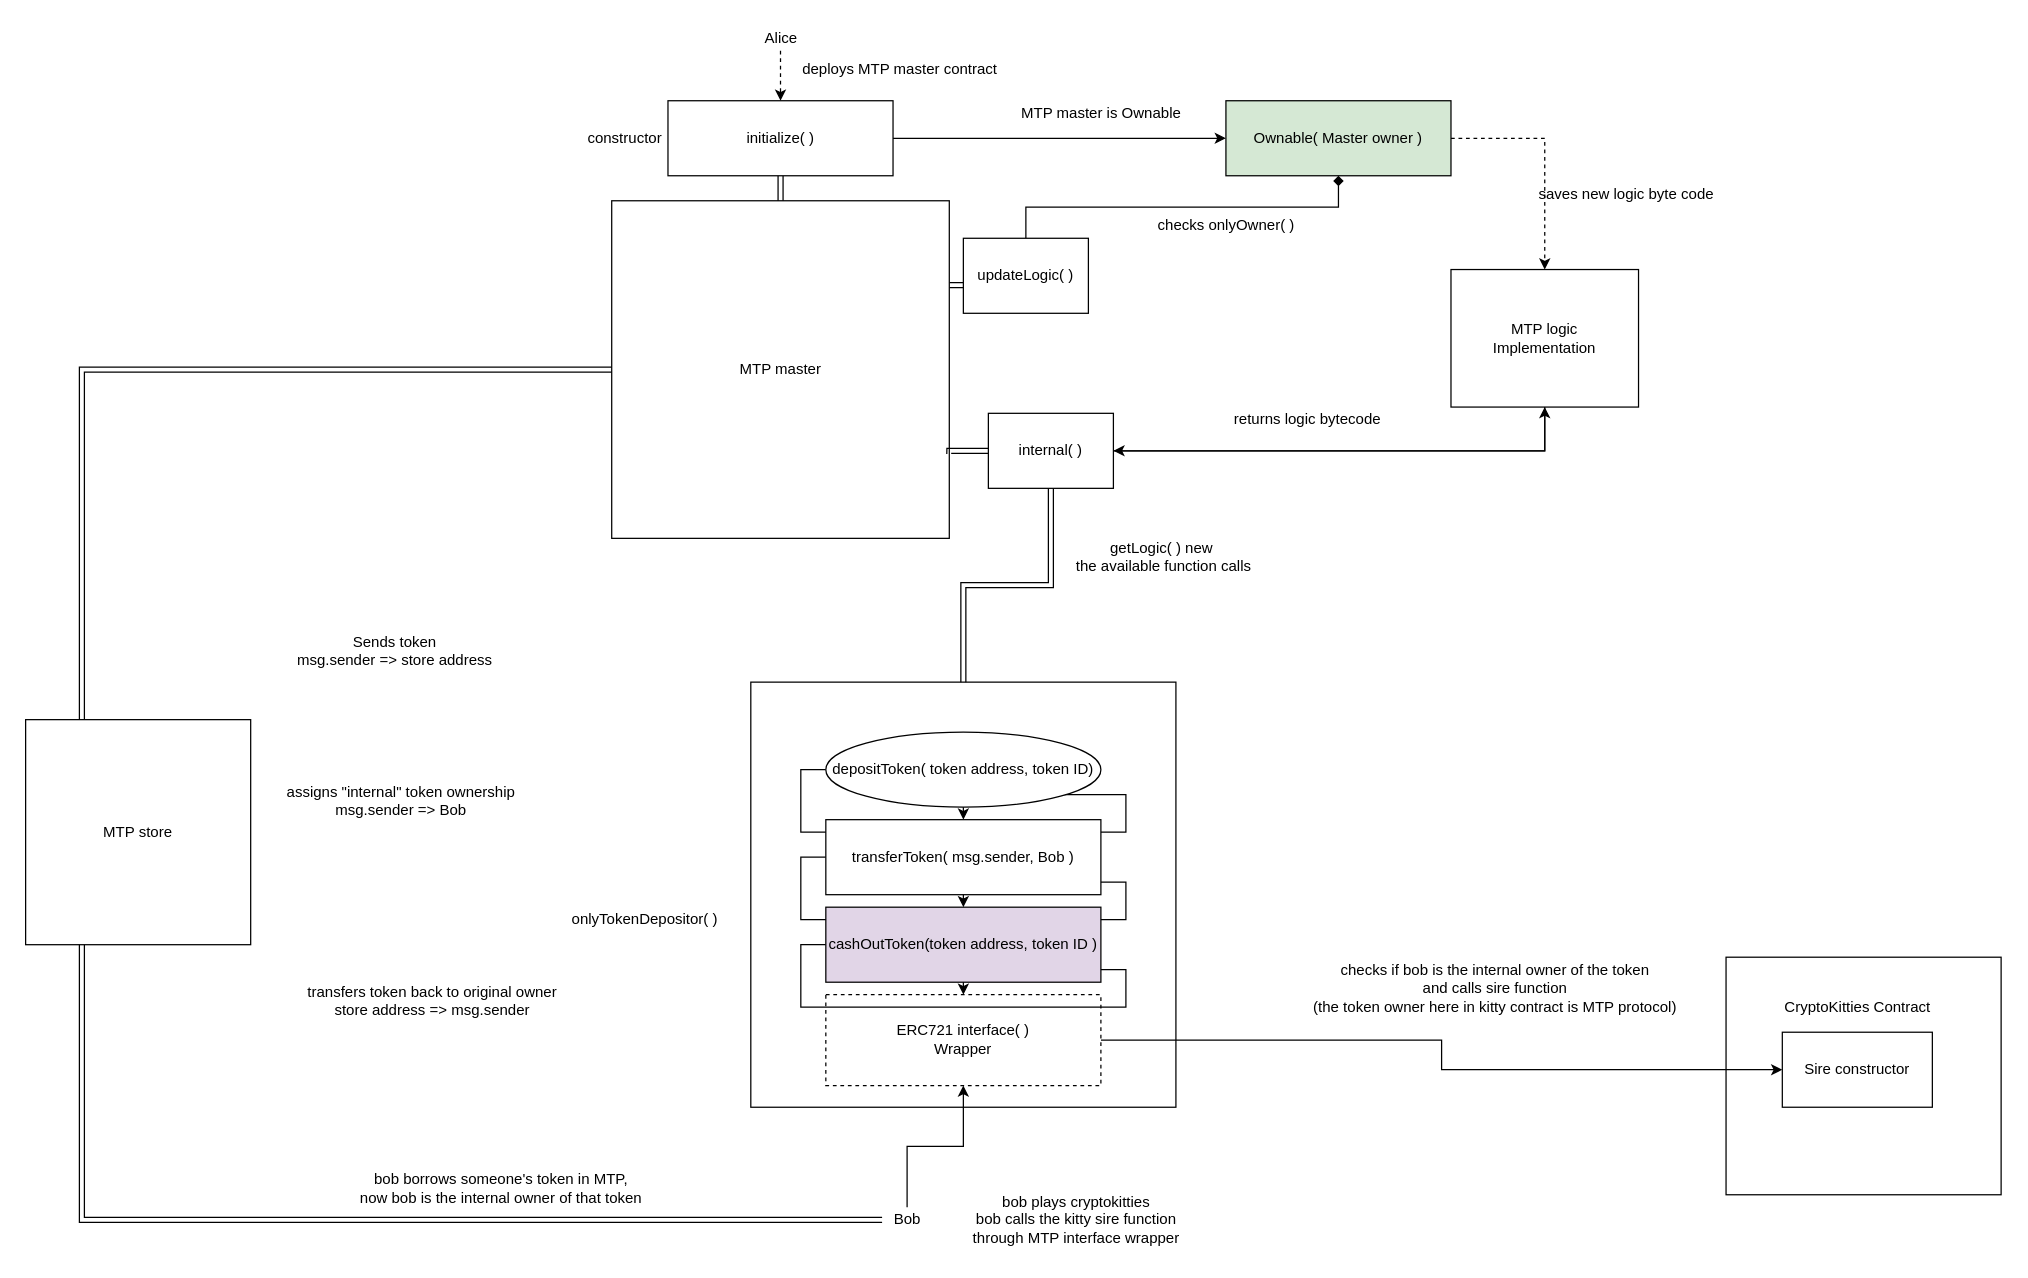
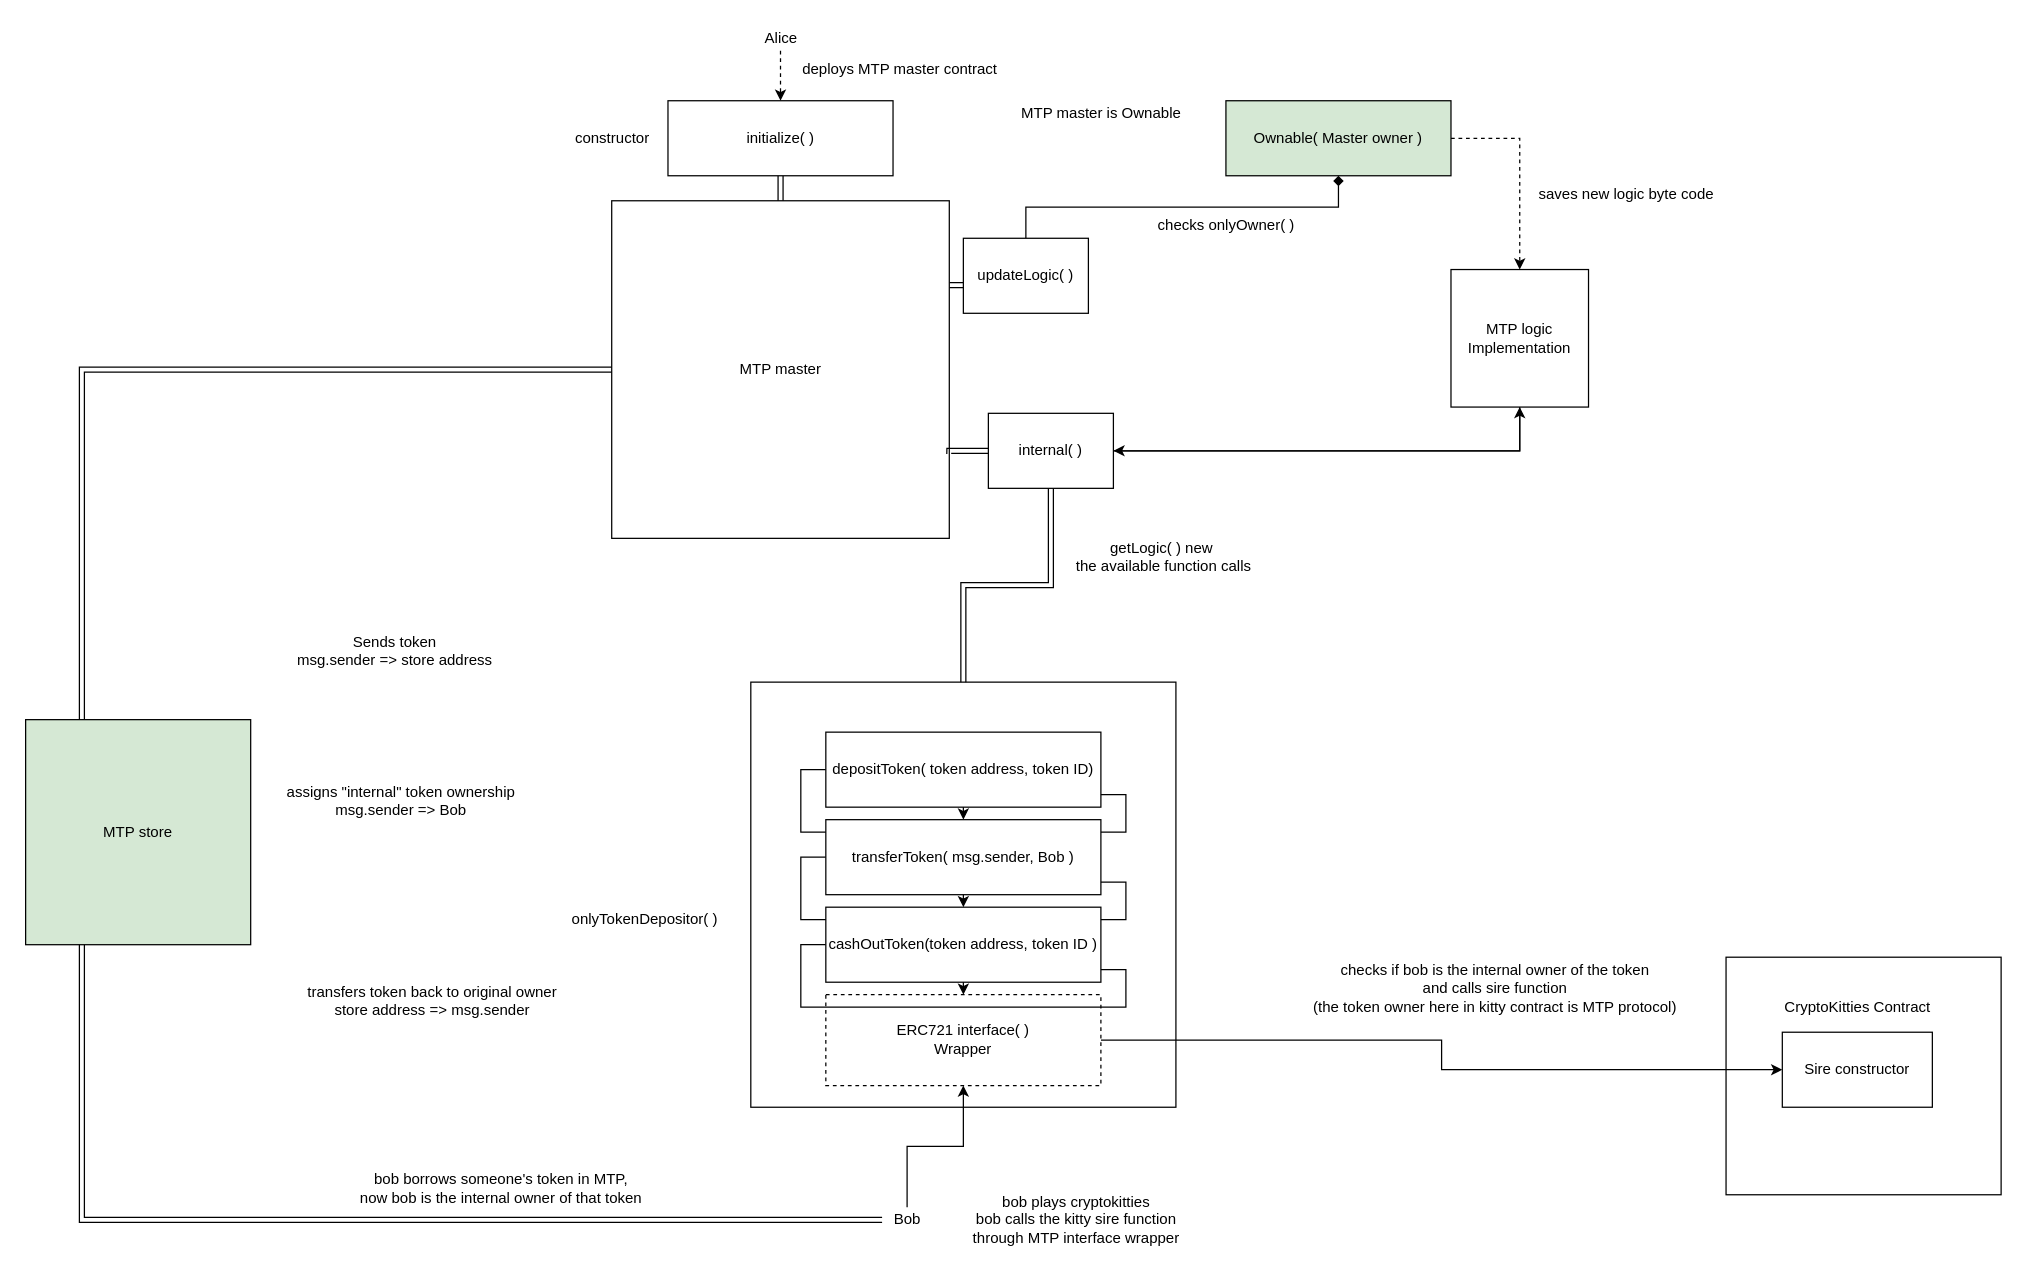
(624, 138) -> (612, 138)
(1055, 138) -> none
(1544, 338) -> (1519, 338)
(1307, 419) -> none
(963, 769) -> (963, 769)
(138, 832) -> (138, 832)
(963, 944) -> (963, 944)
